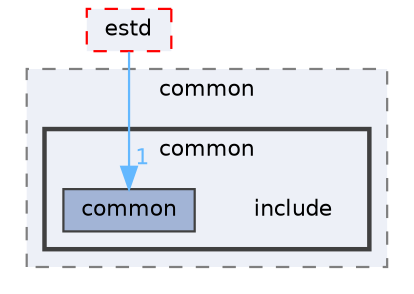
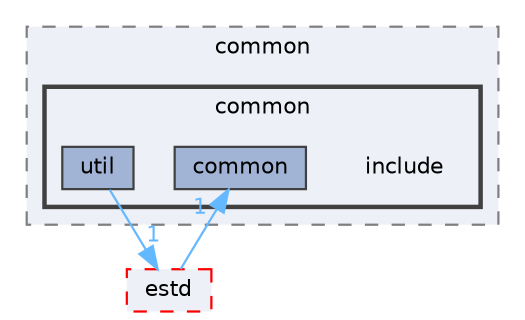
none -> (98, 168)
